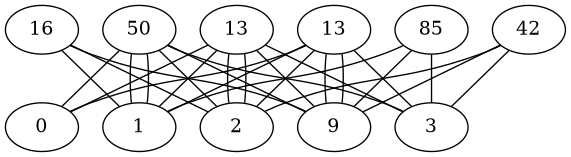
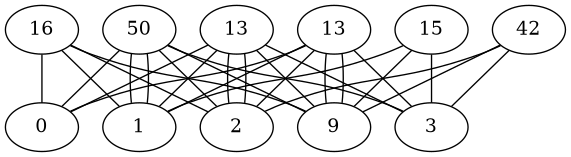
(432, 30) -> (432, 30)
none -> (42, 79)
